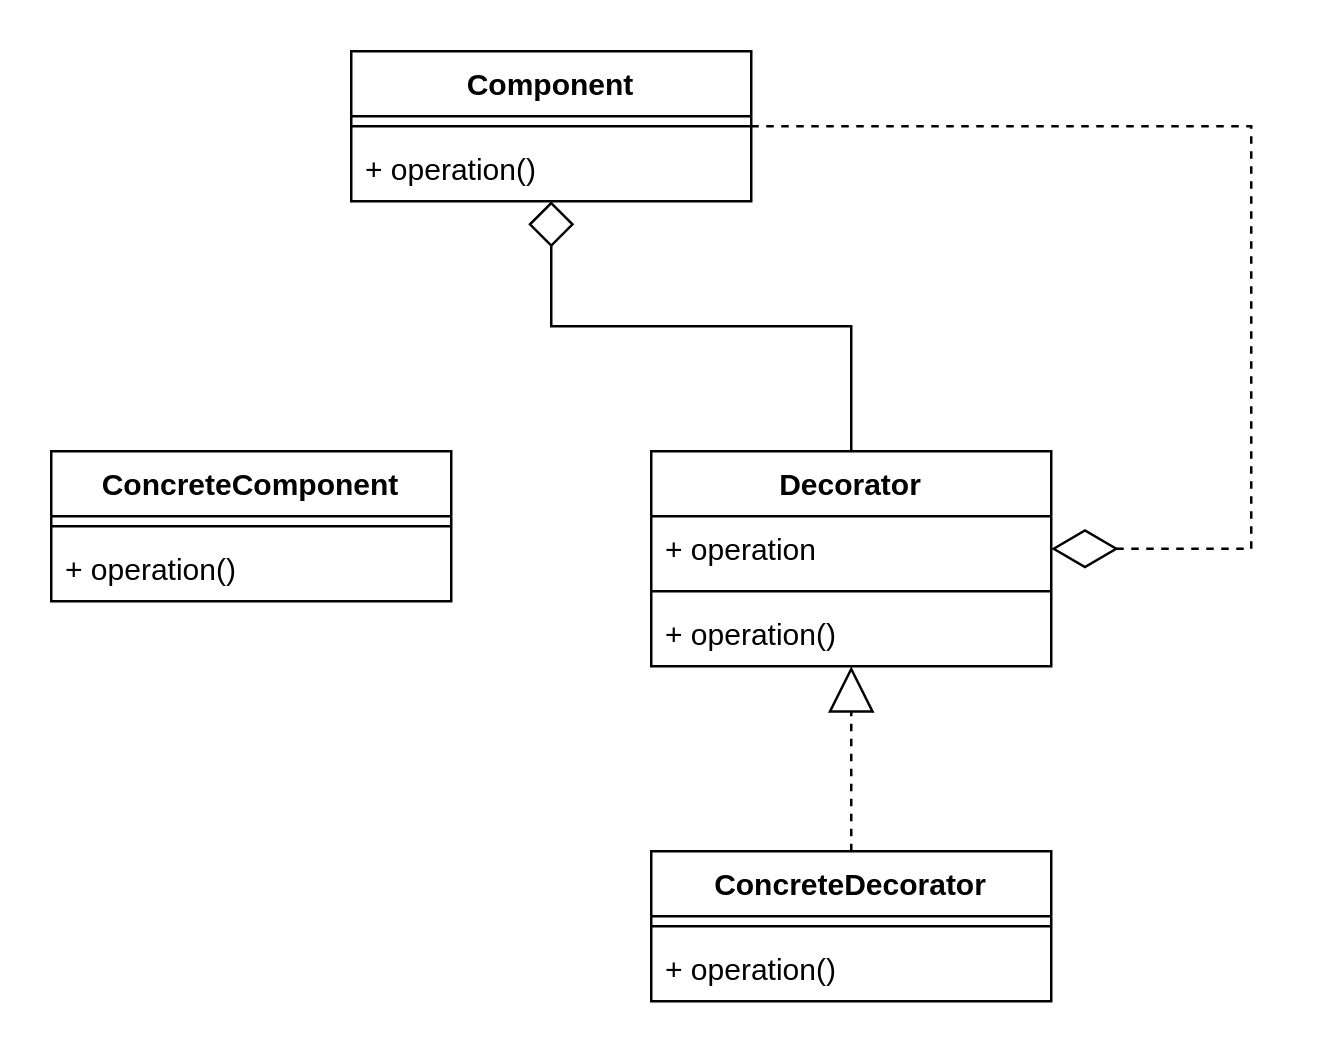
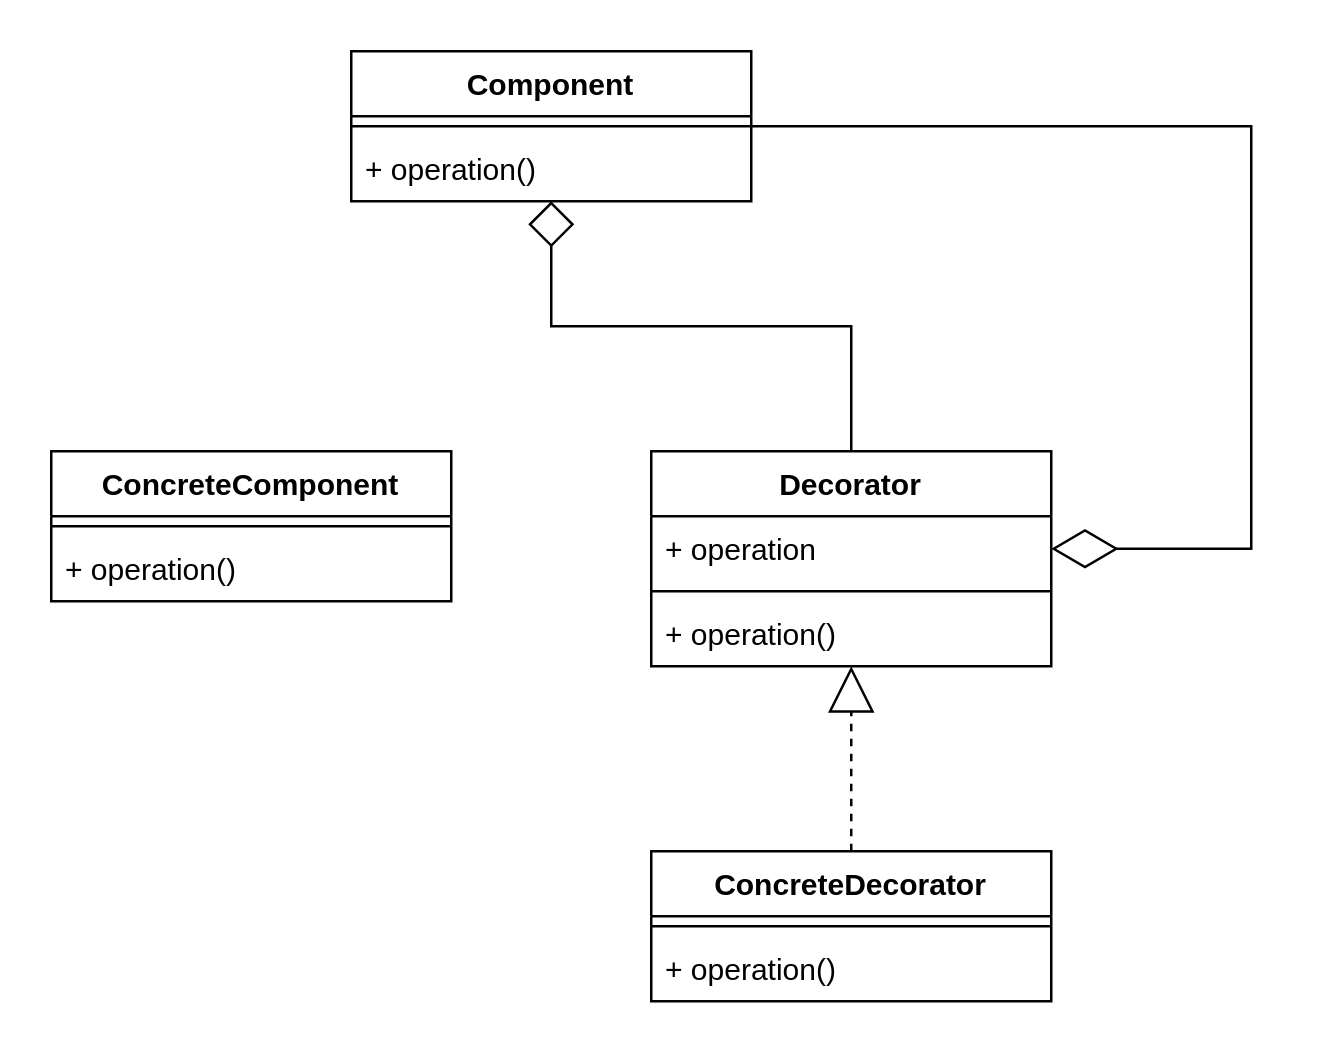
(1251, 152) -> (1251, 152)
